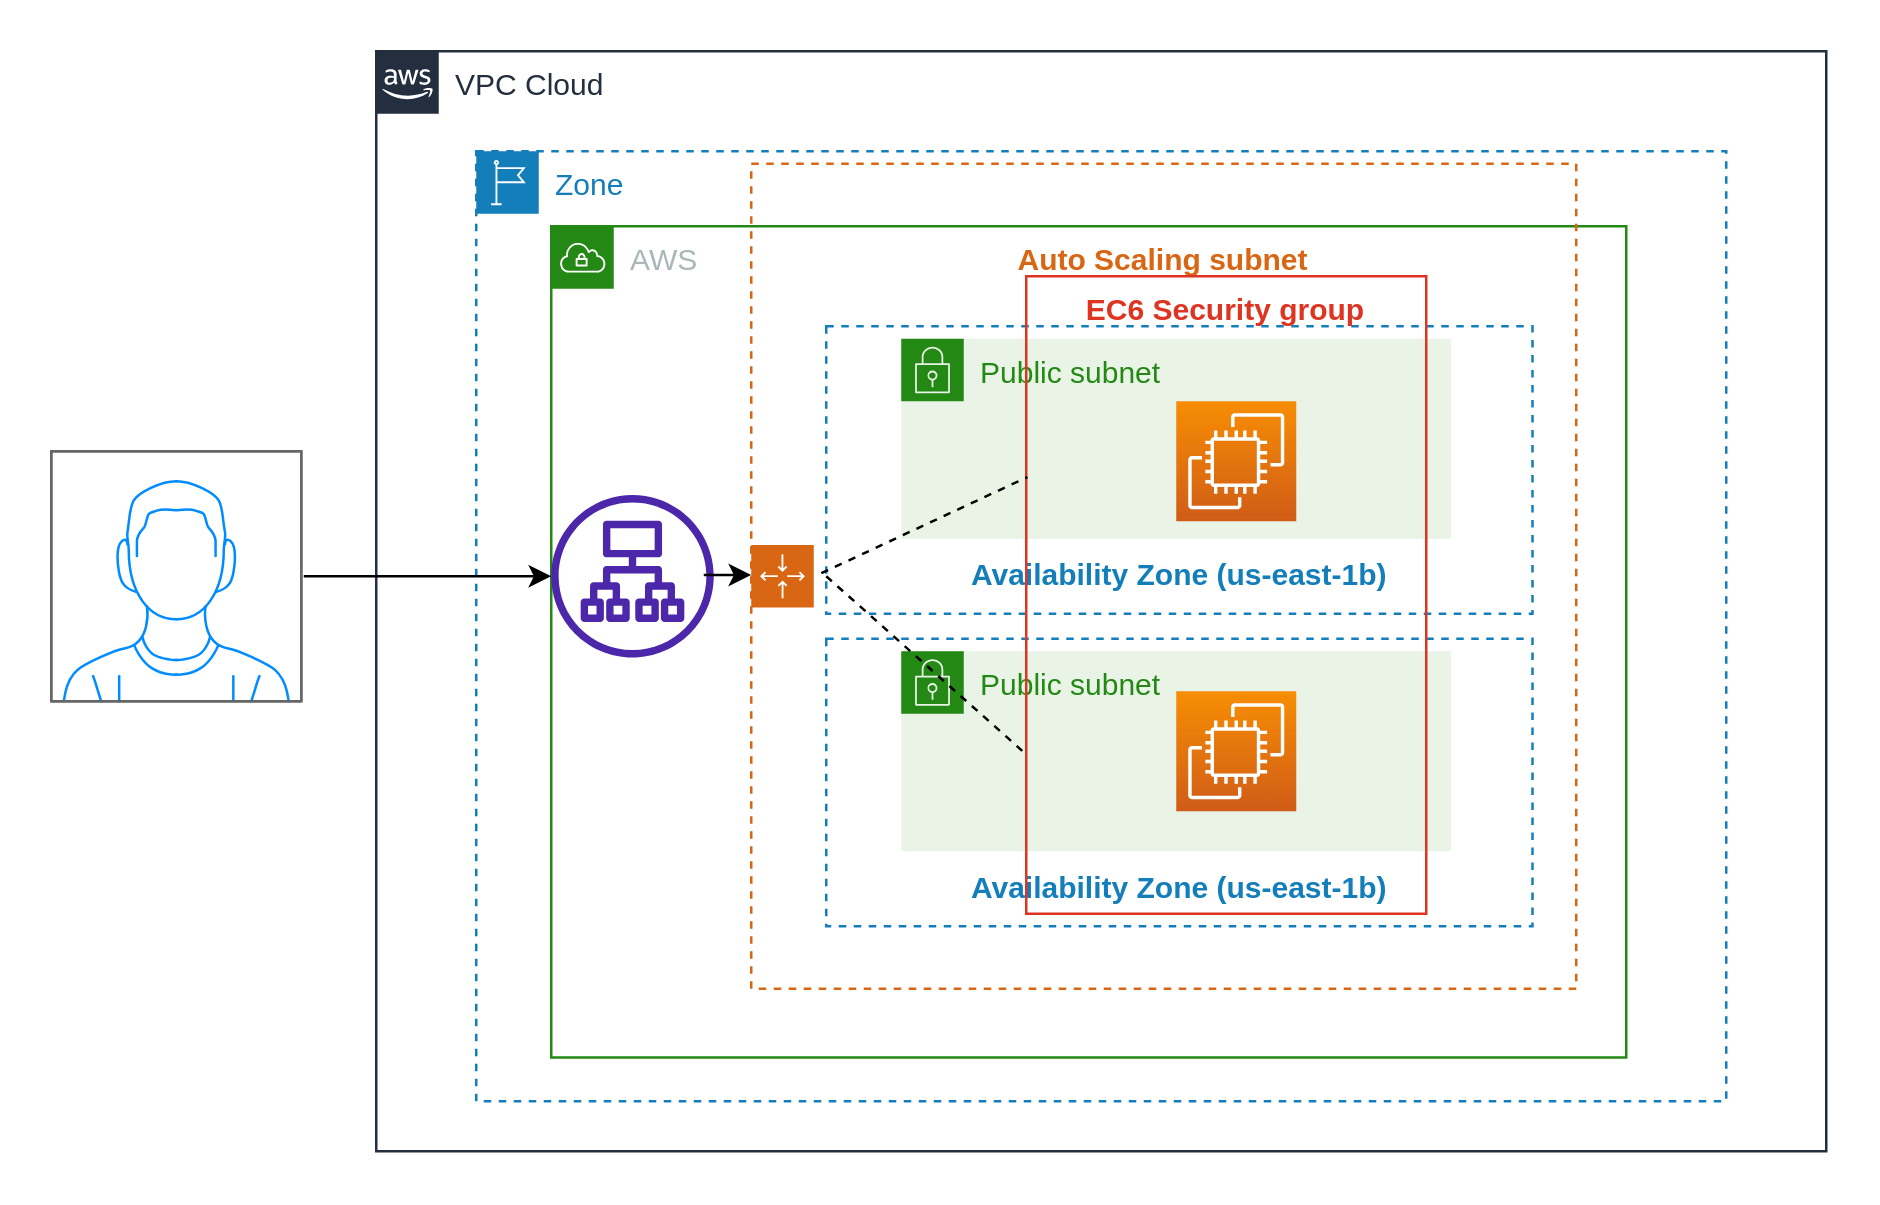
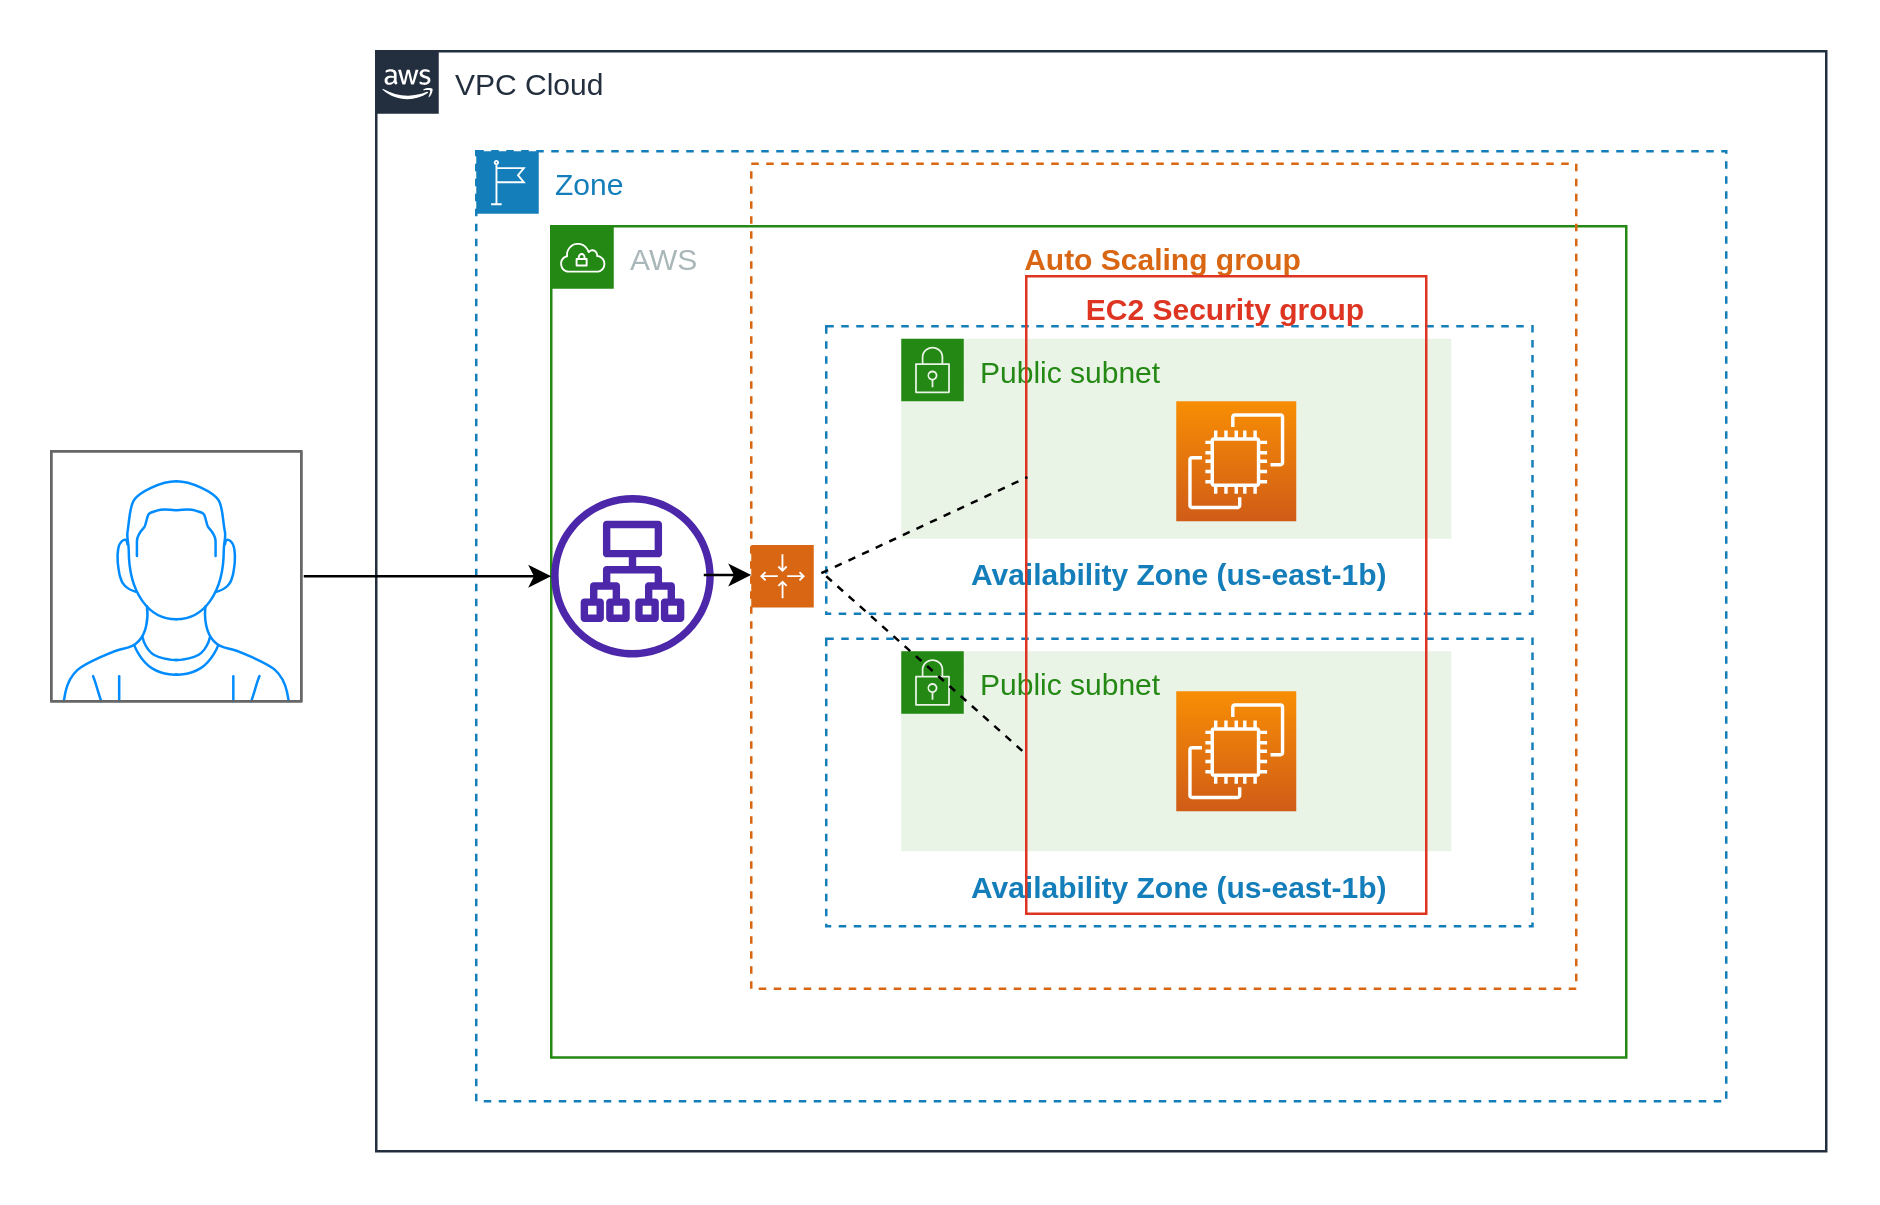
(1164, 262) -> (1164, 262)
(1226, 312) -> (1226, 312)
